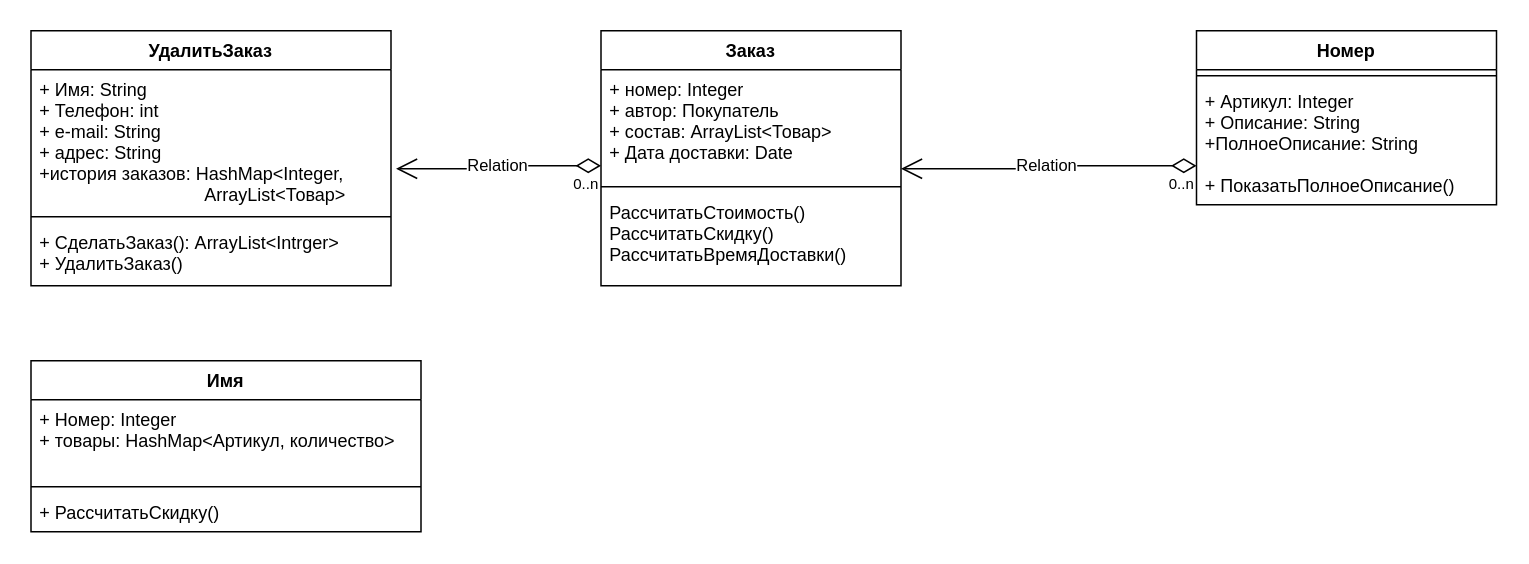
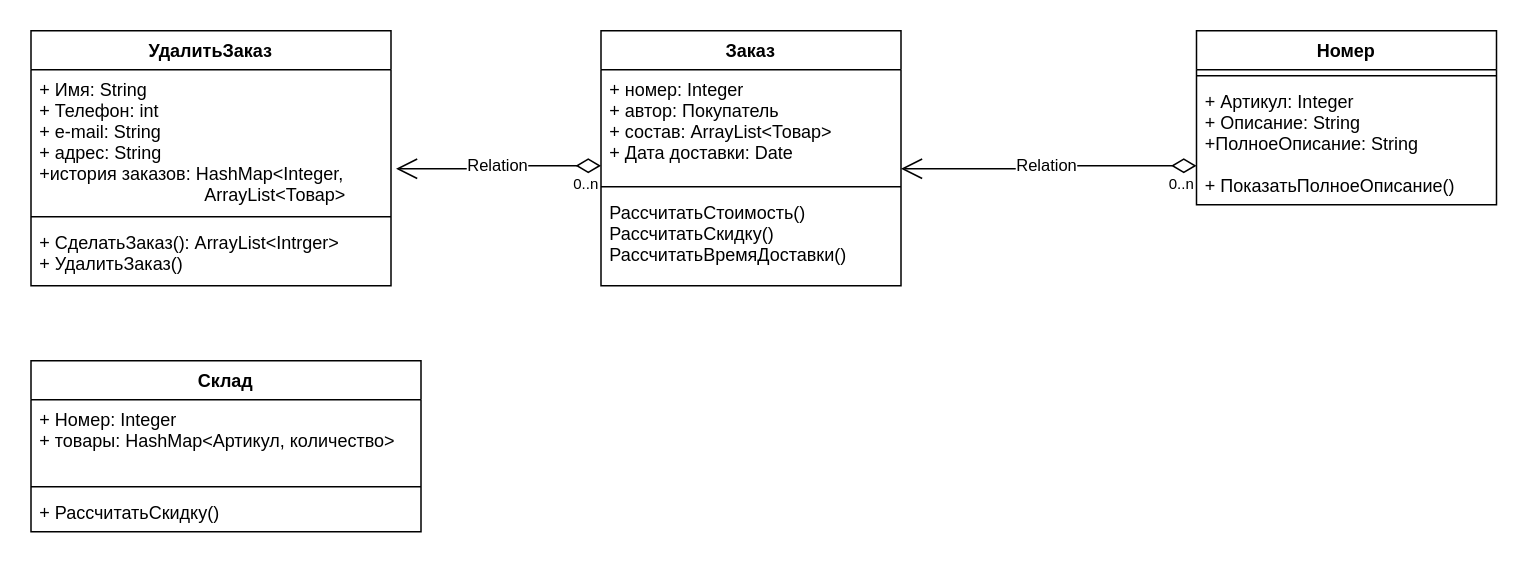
(225, 381) -> (225, 381)
